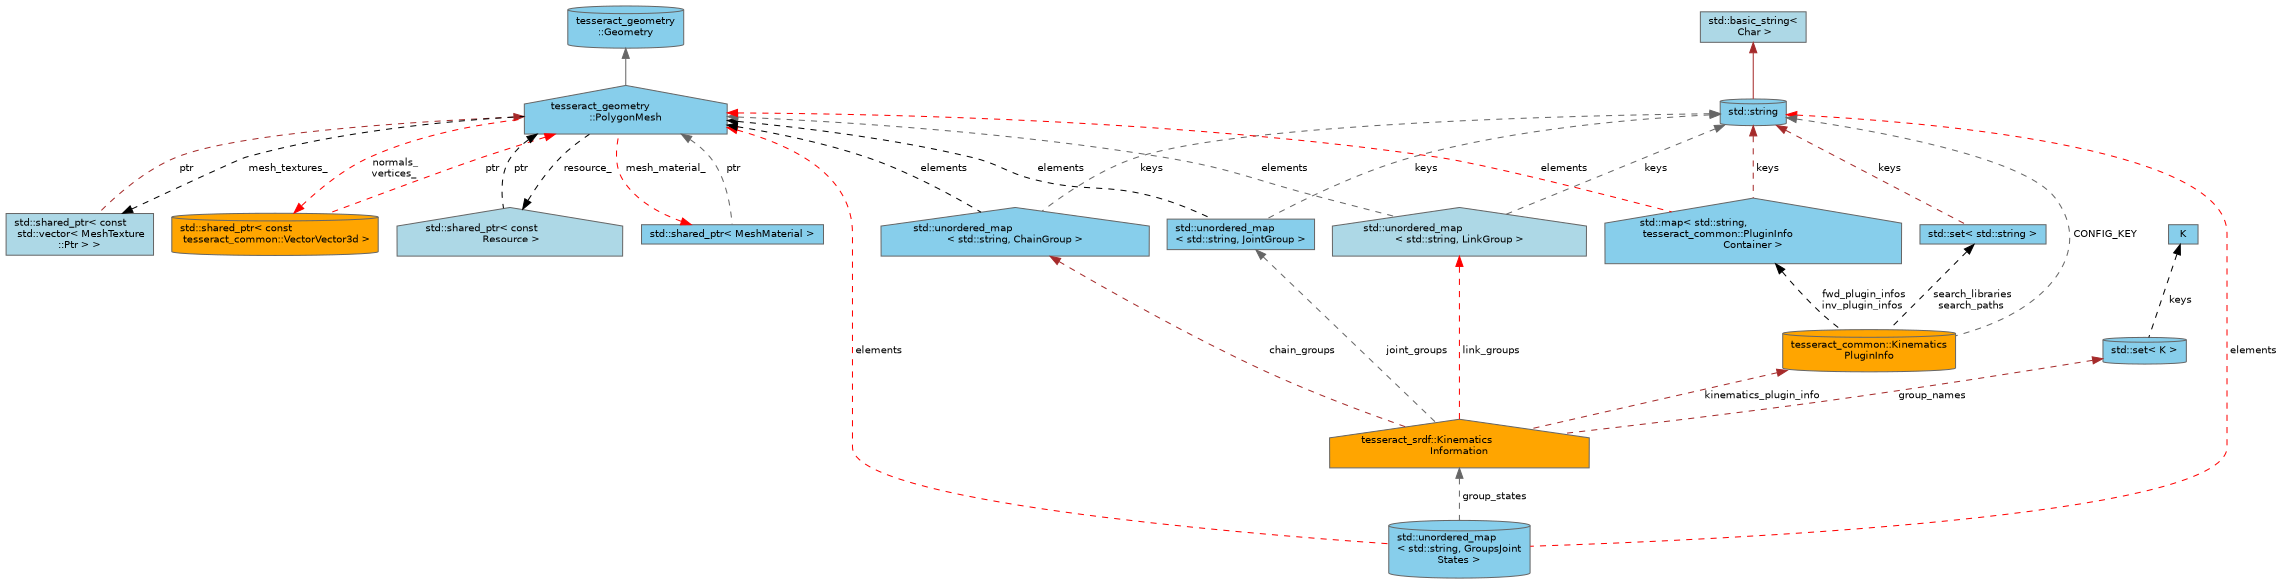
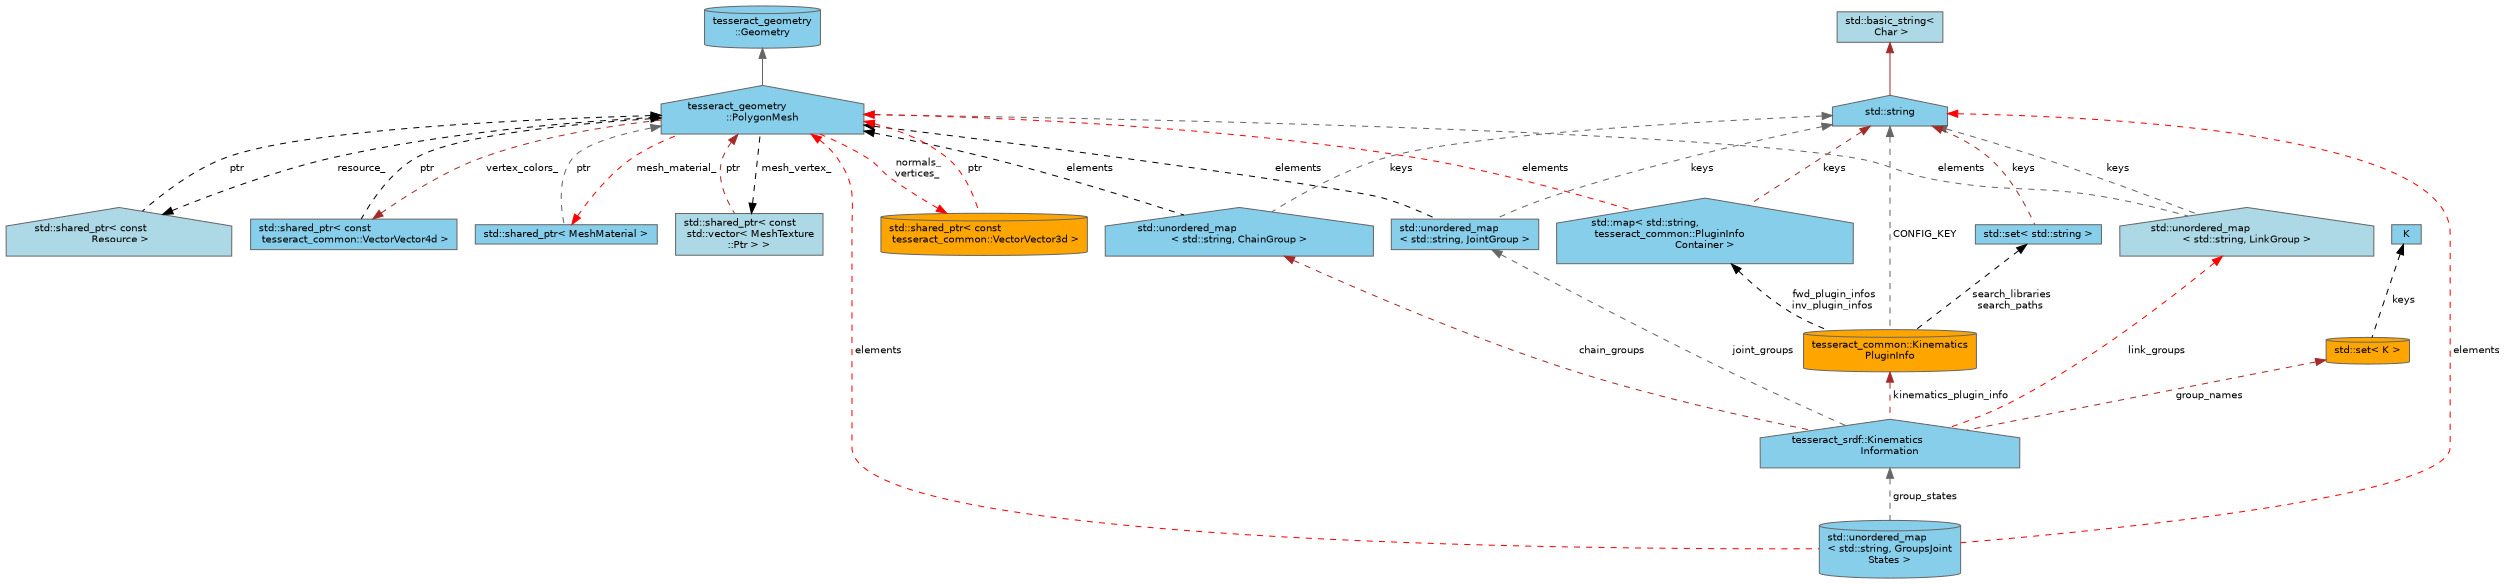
(1753, 112) -> (1890, 112)
(287, 168) -> (796, 168)
none -> (354, 234)
(2145, 351) -> (2368, 351)
(1459, 446) -> (1890, 446)
